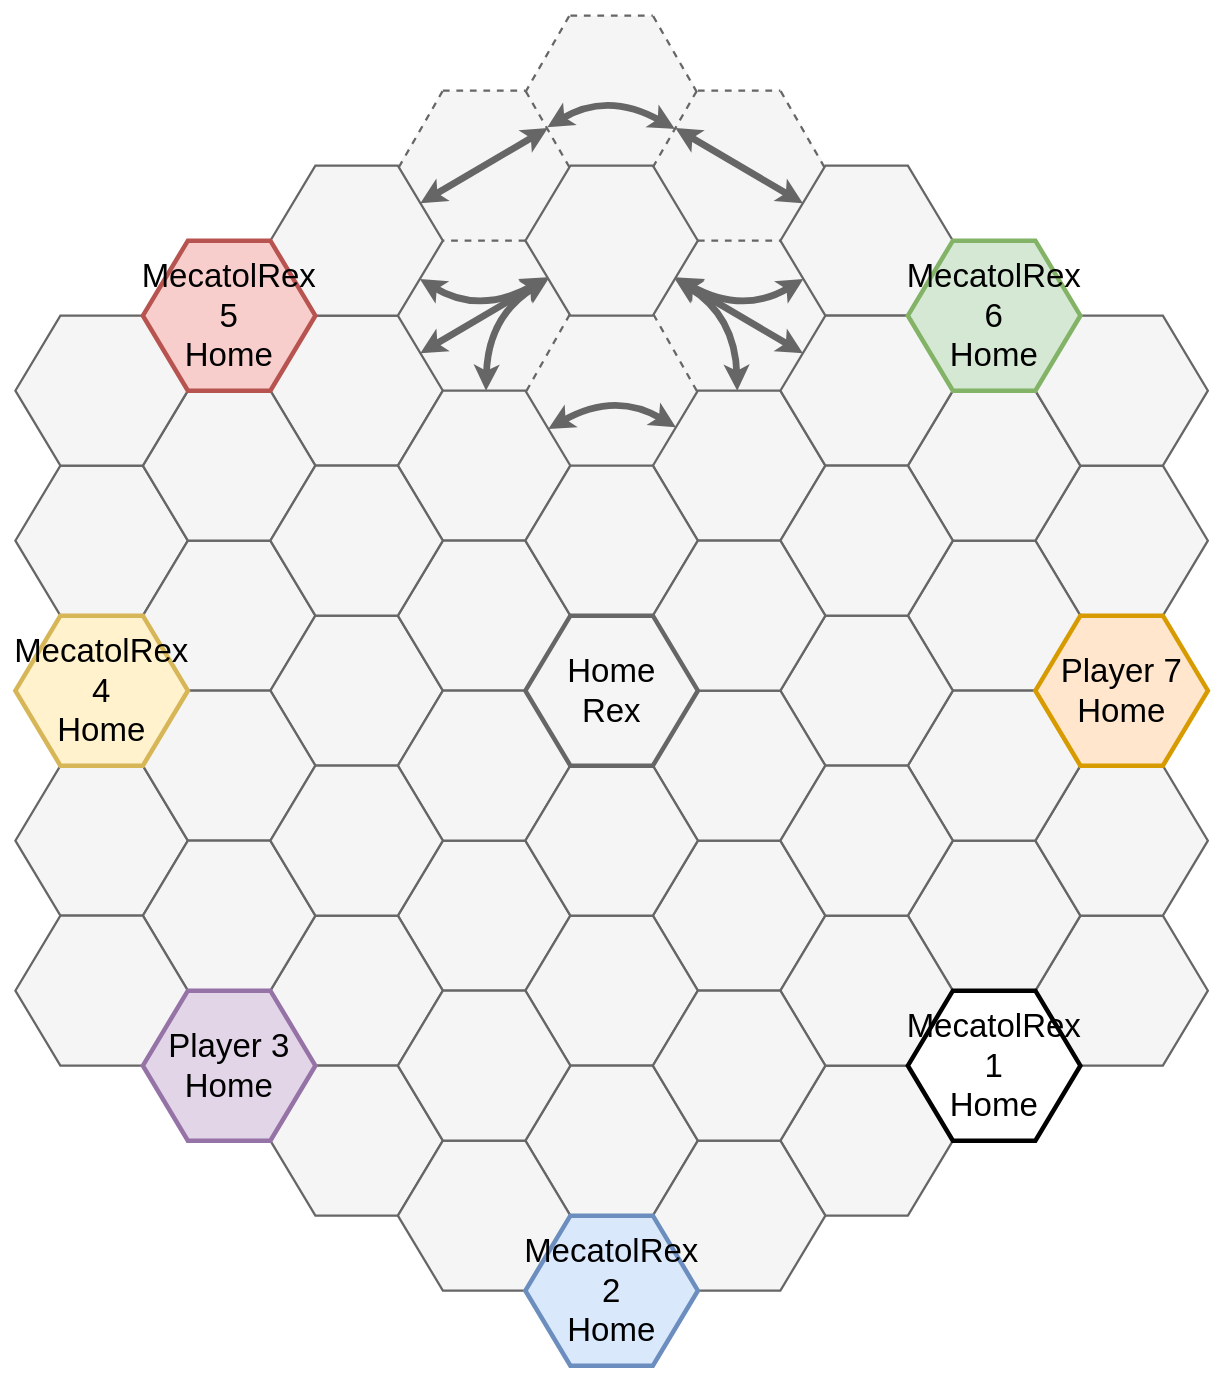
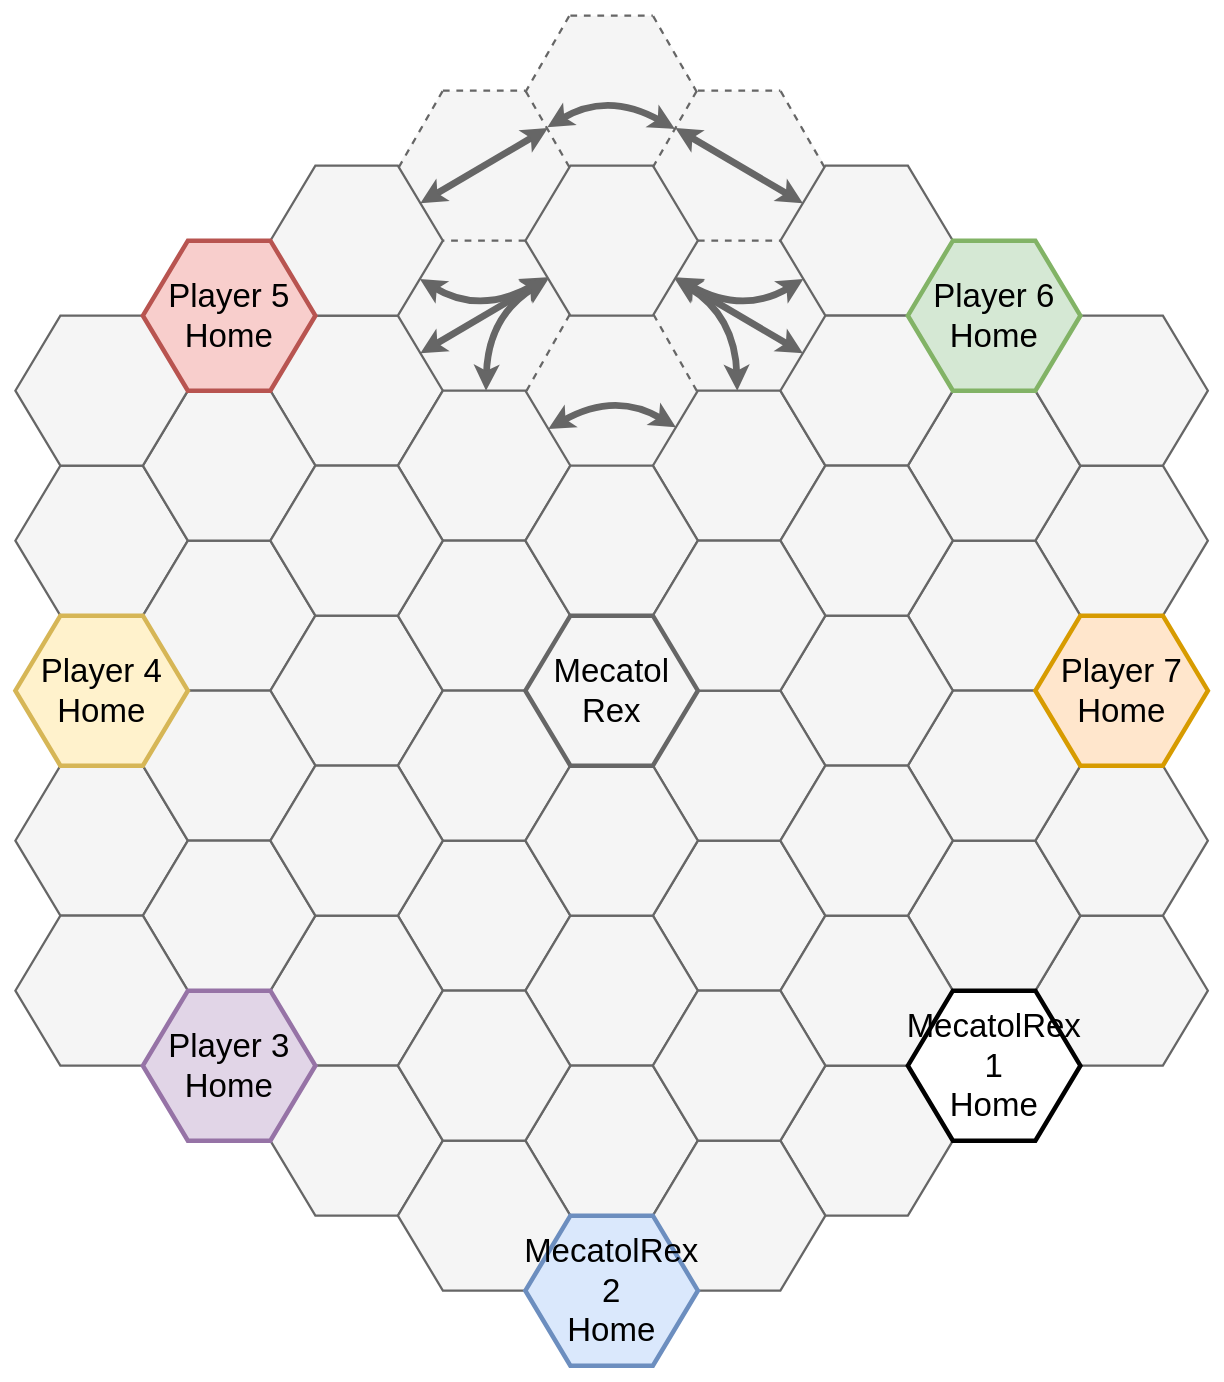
(229, 315) -> (229, 315)
(994, 315) -> (994, 315)
(102, 690) -> (102, 690)
(612, 690) -> (612, 690)
